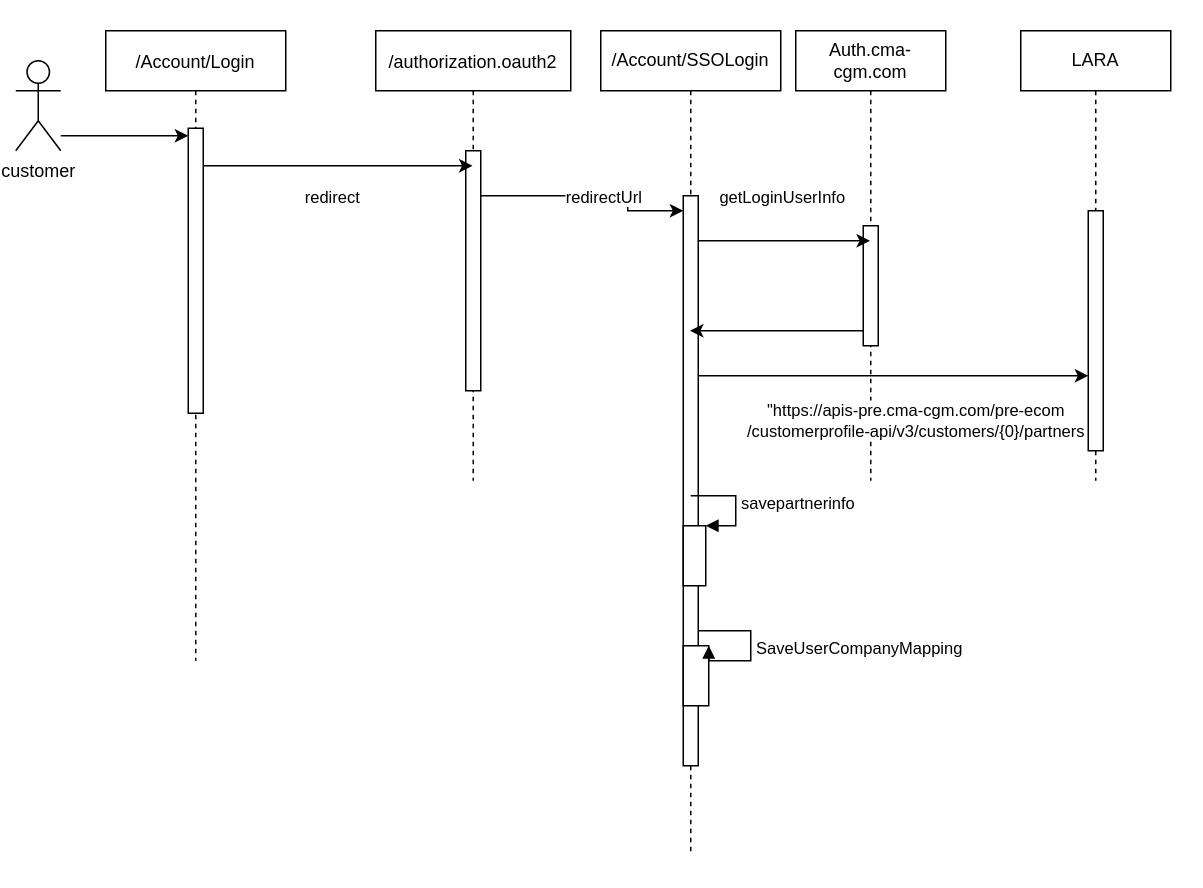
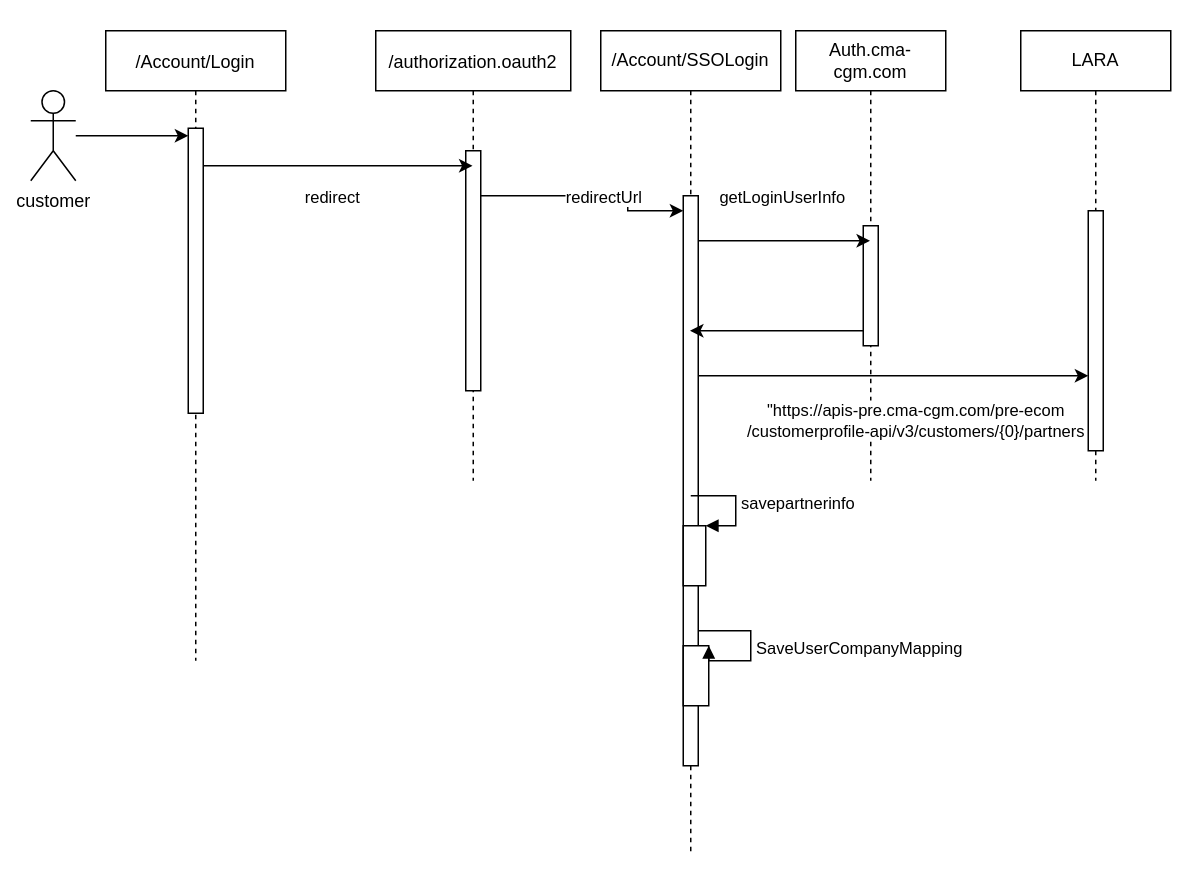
(38, 106) -> (53, 136)
